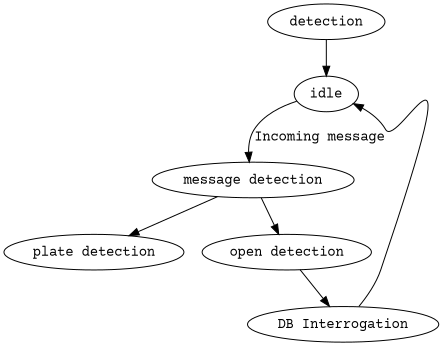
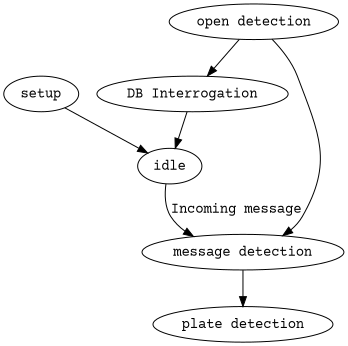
(326, 22) -> (41, 94)
(268, 212) -> (317, 133)
